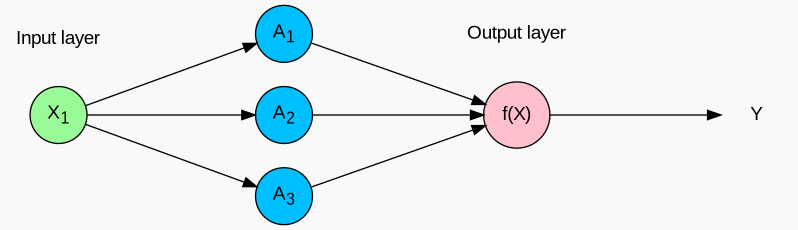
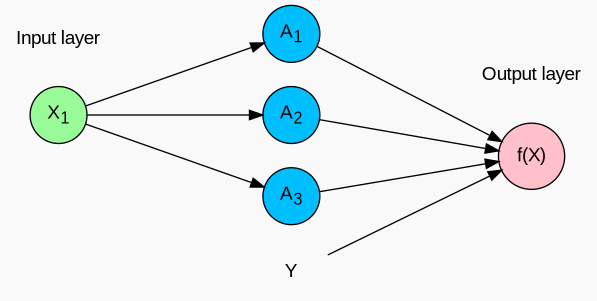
(628, 115) -> (409, 215)
